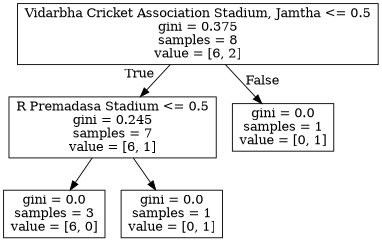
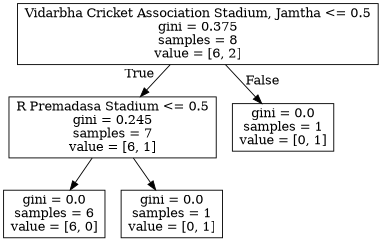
(54, 214) -> (54, 214)
